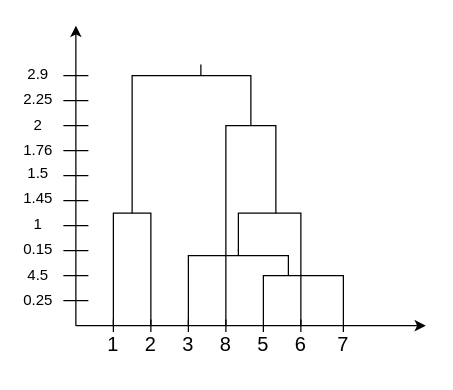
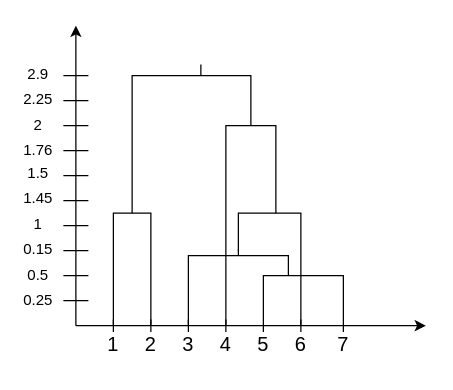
(38, 276) -> (38, 276)
(226, 344) -> (226, 344)
